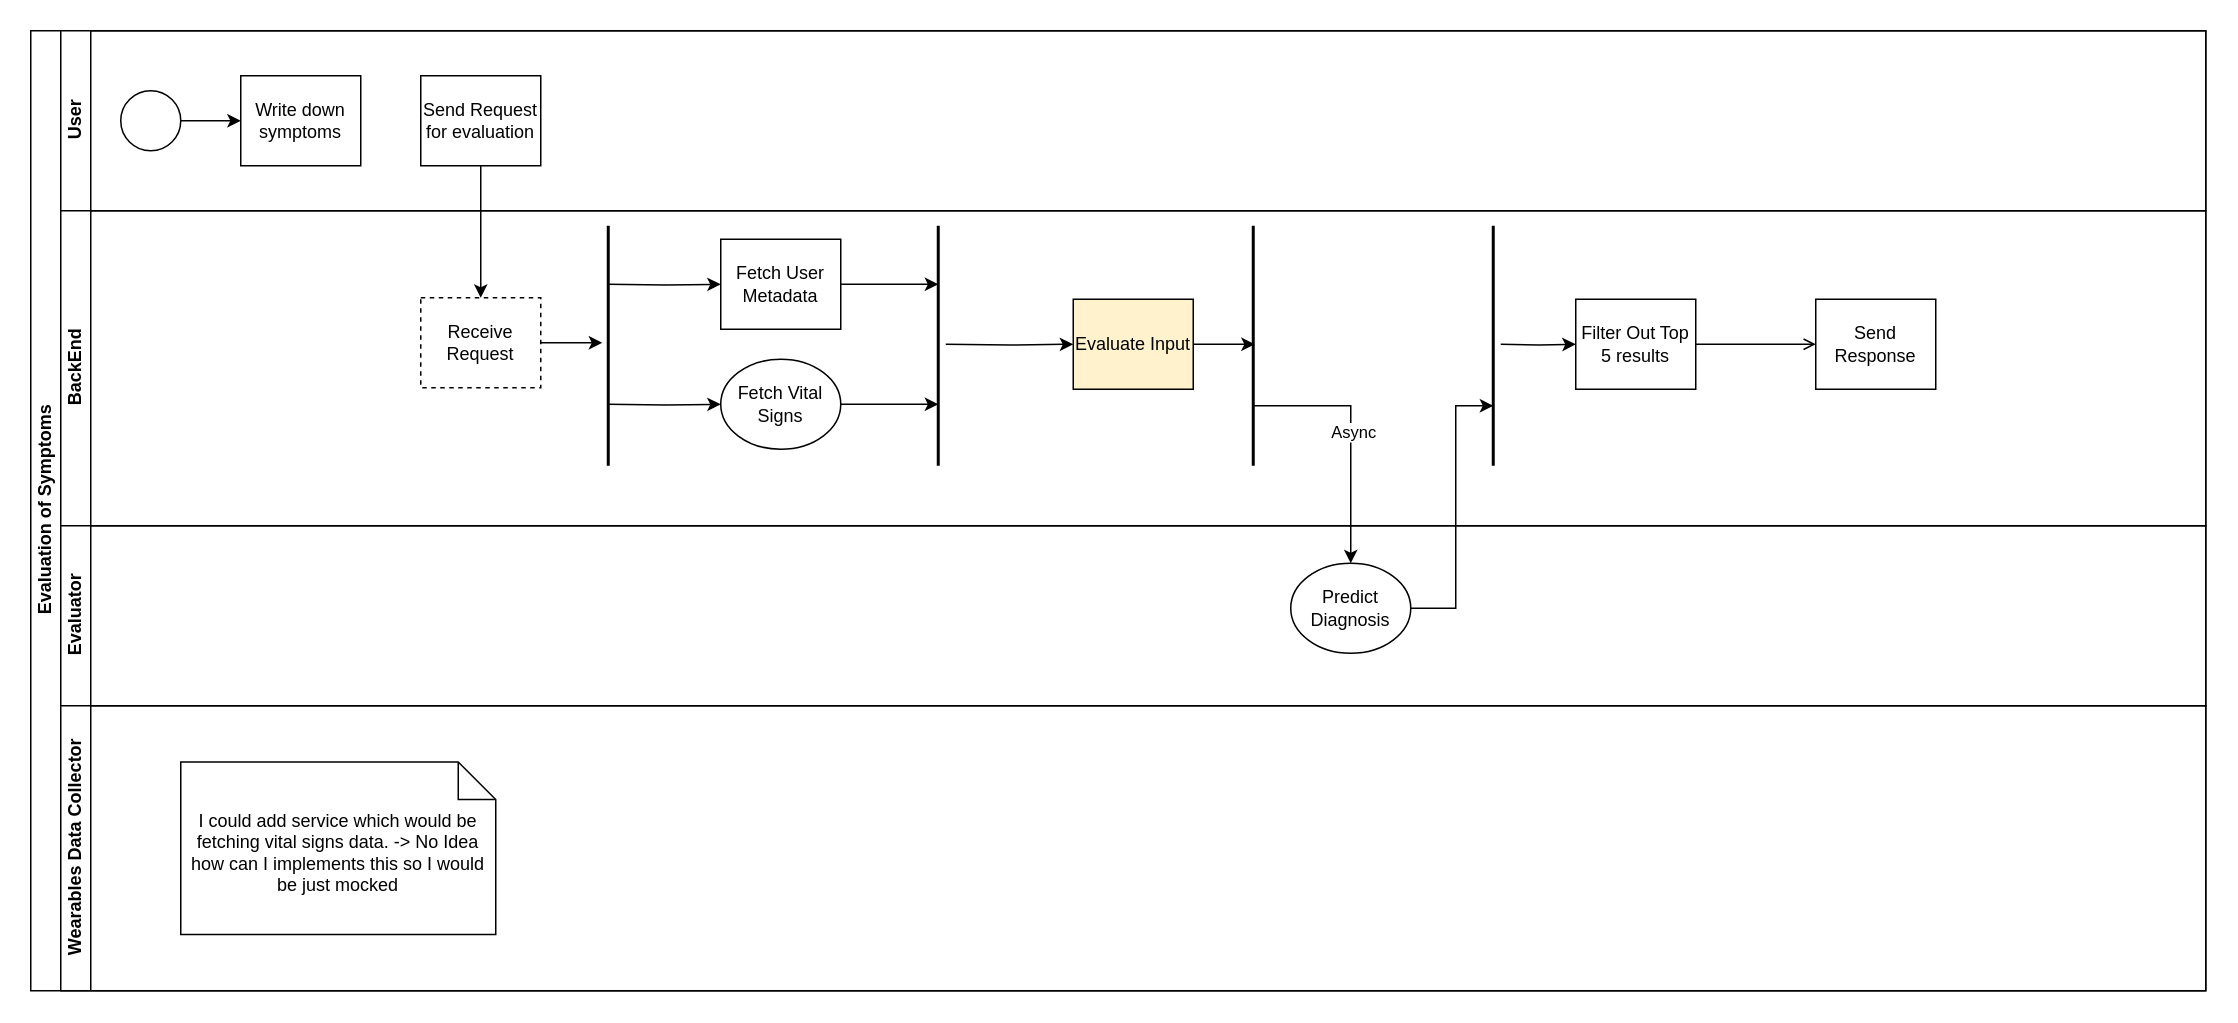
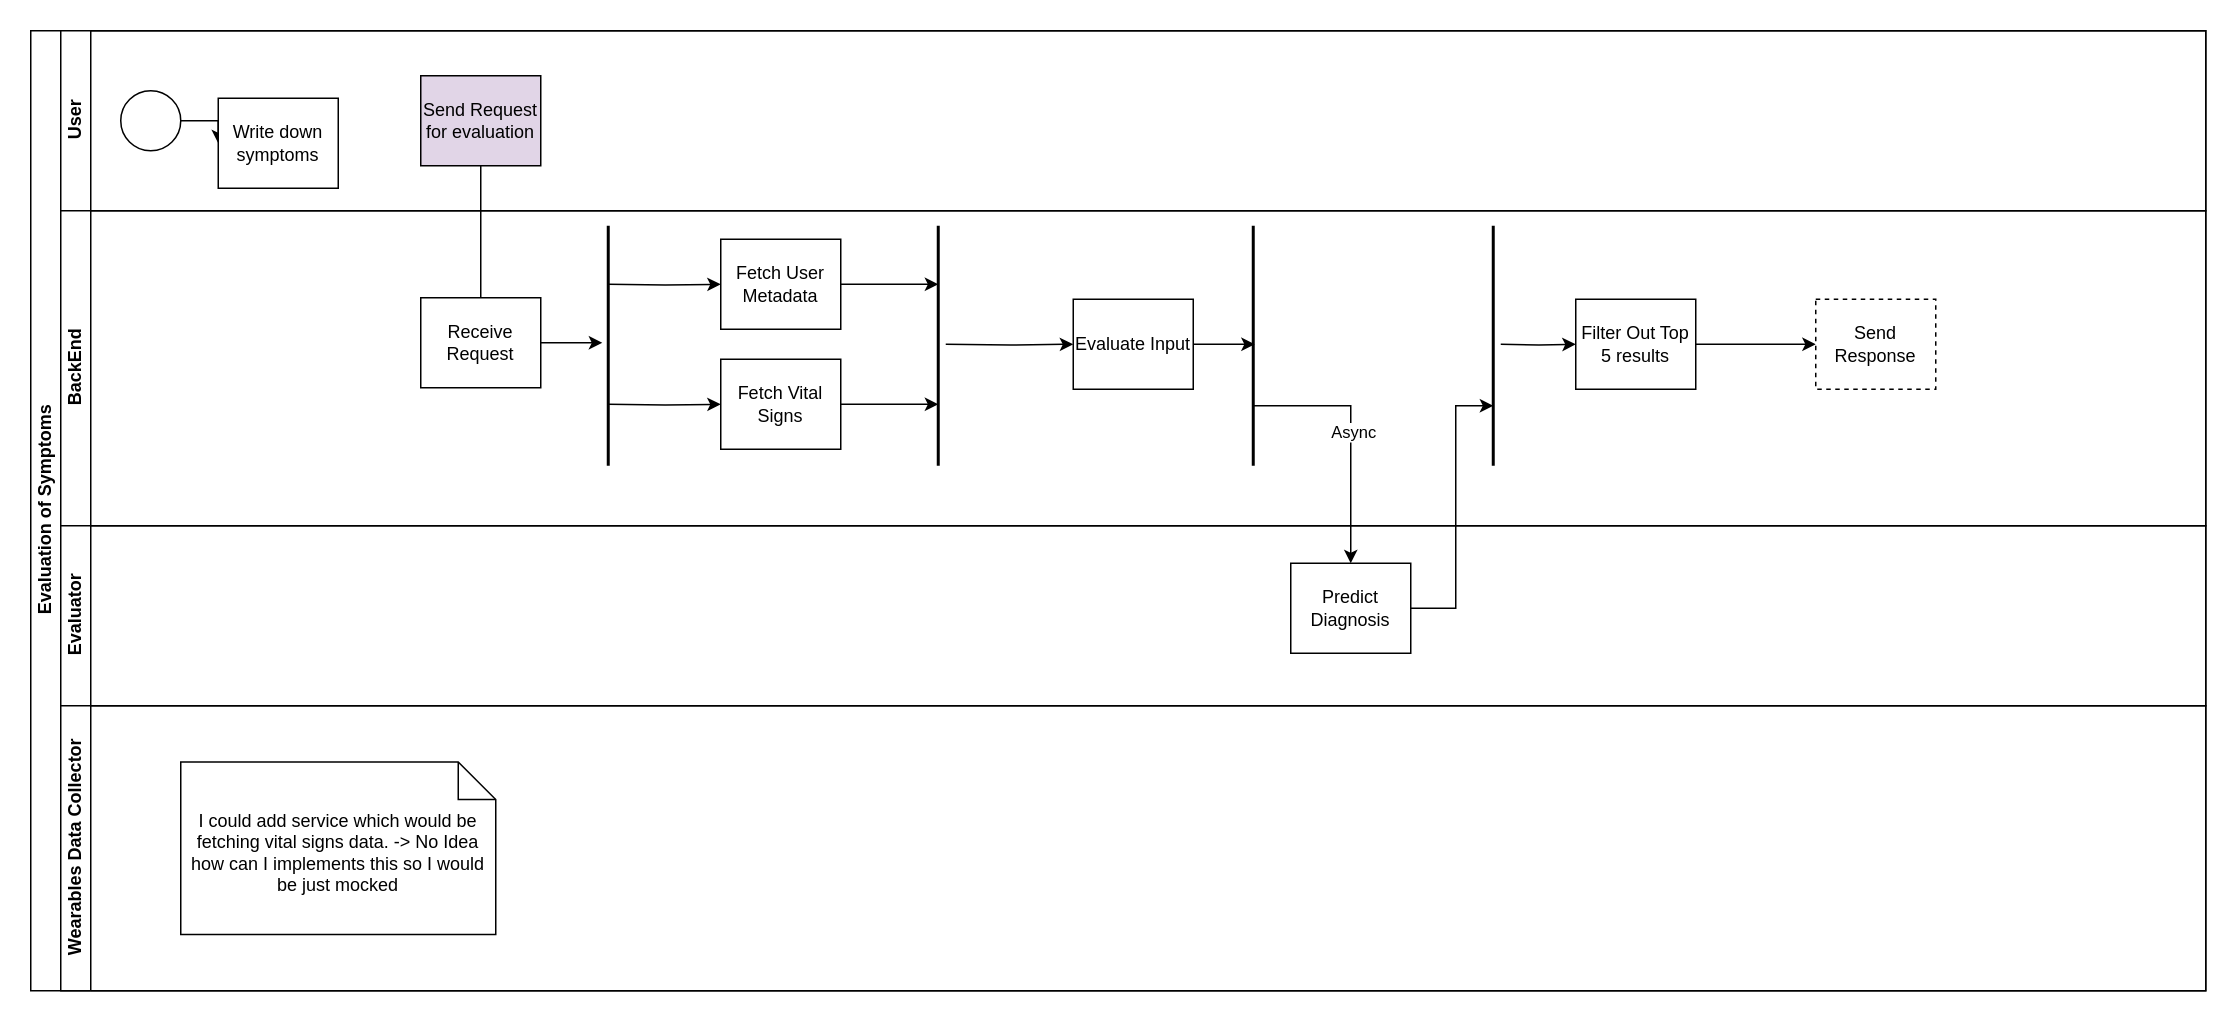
(301, 121) -> (278, 143)
(481, 121) -> (481, 121)
(481, 286) -> (481, 291)
(481, 343) -> (481, 343)
(1133, 344) -> (1133, 344)
(1806, 344) -> (1804, 344)
(1876, 344) -> (1876, 344)
(781, 404) -> (781, 404)
(1351, 608) -> (1351, 608)
